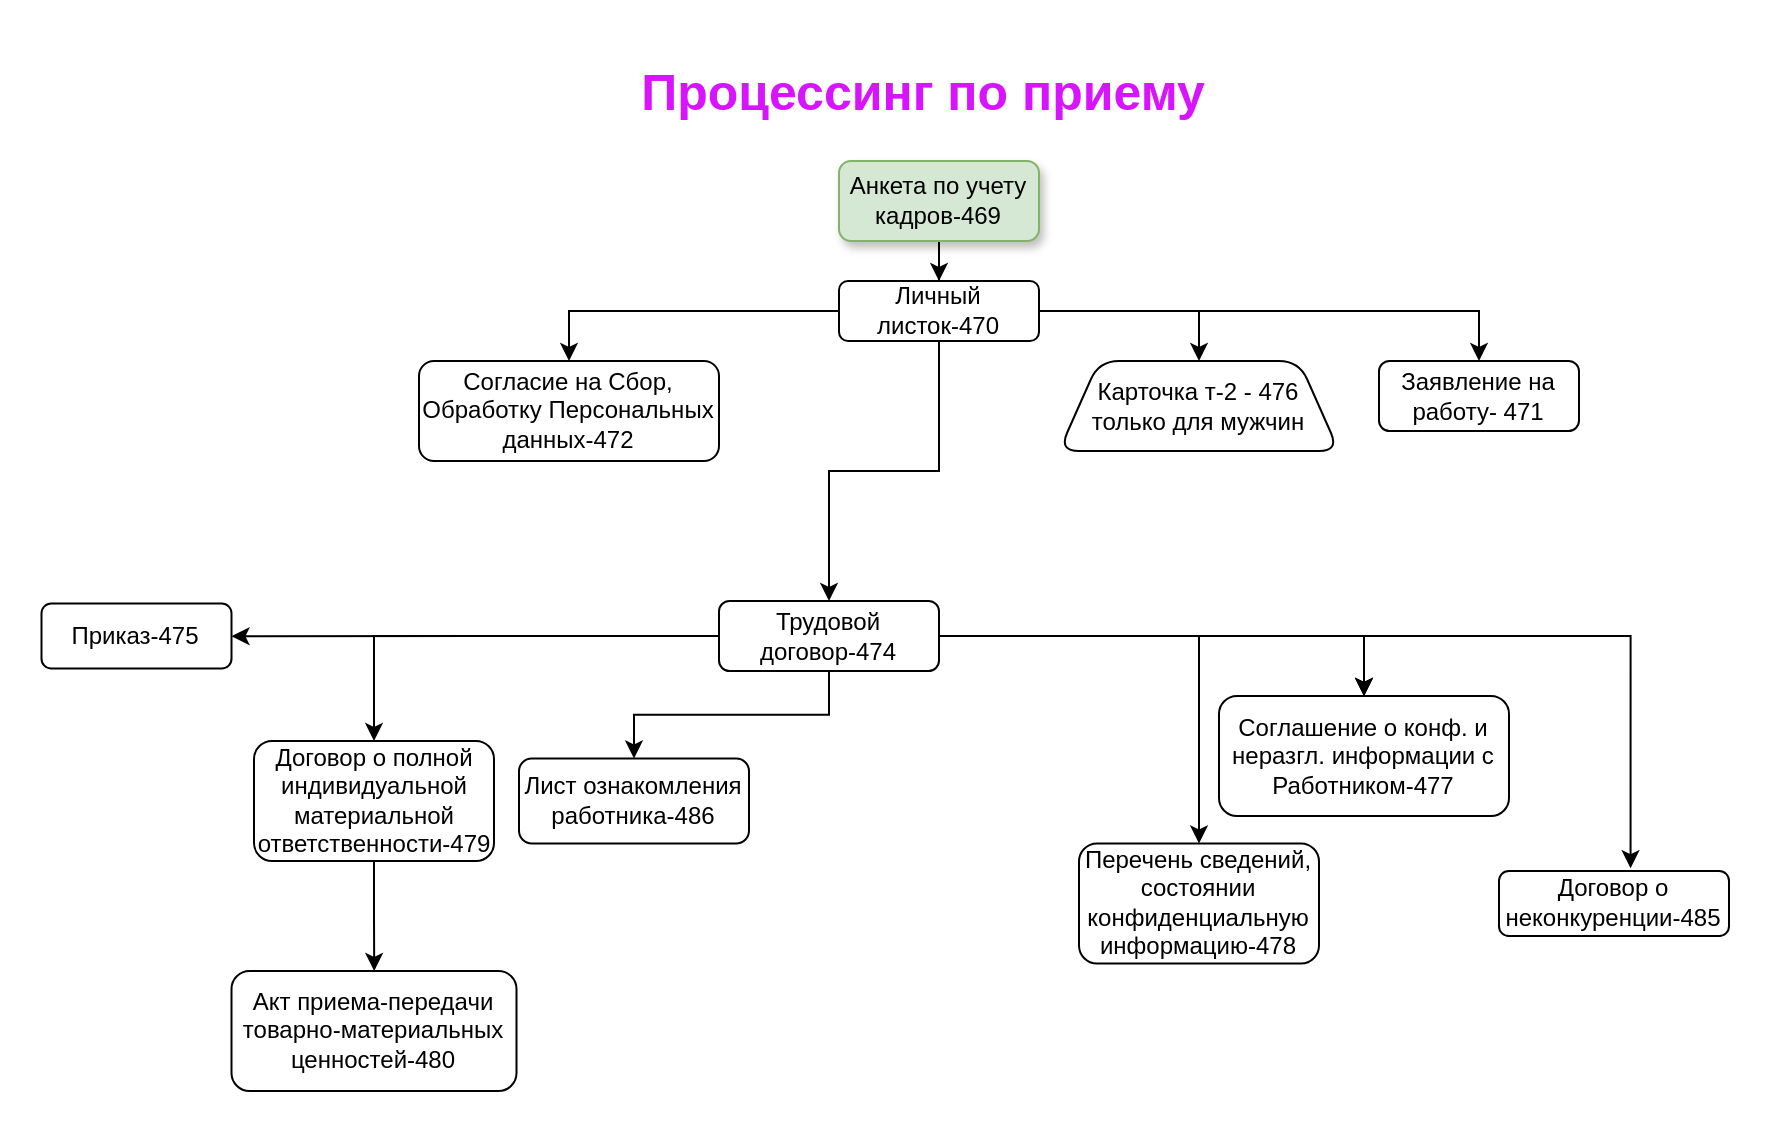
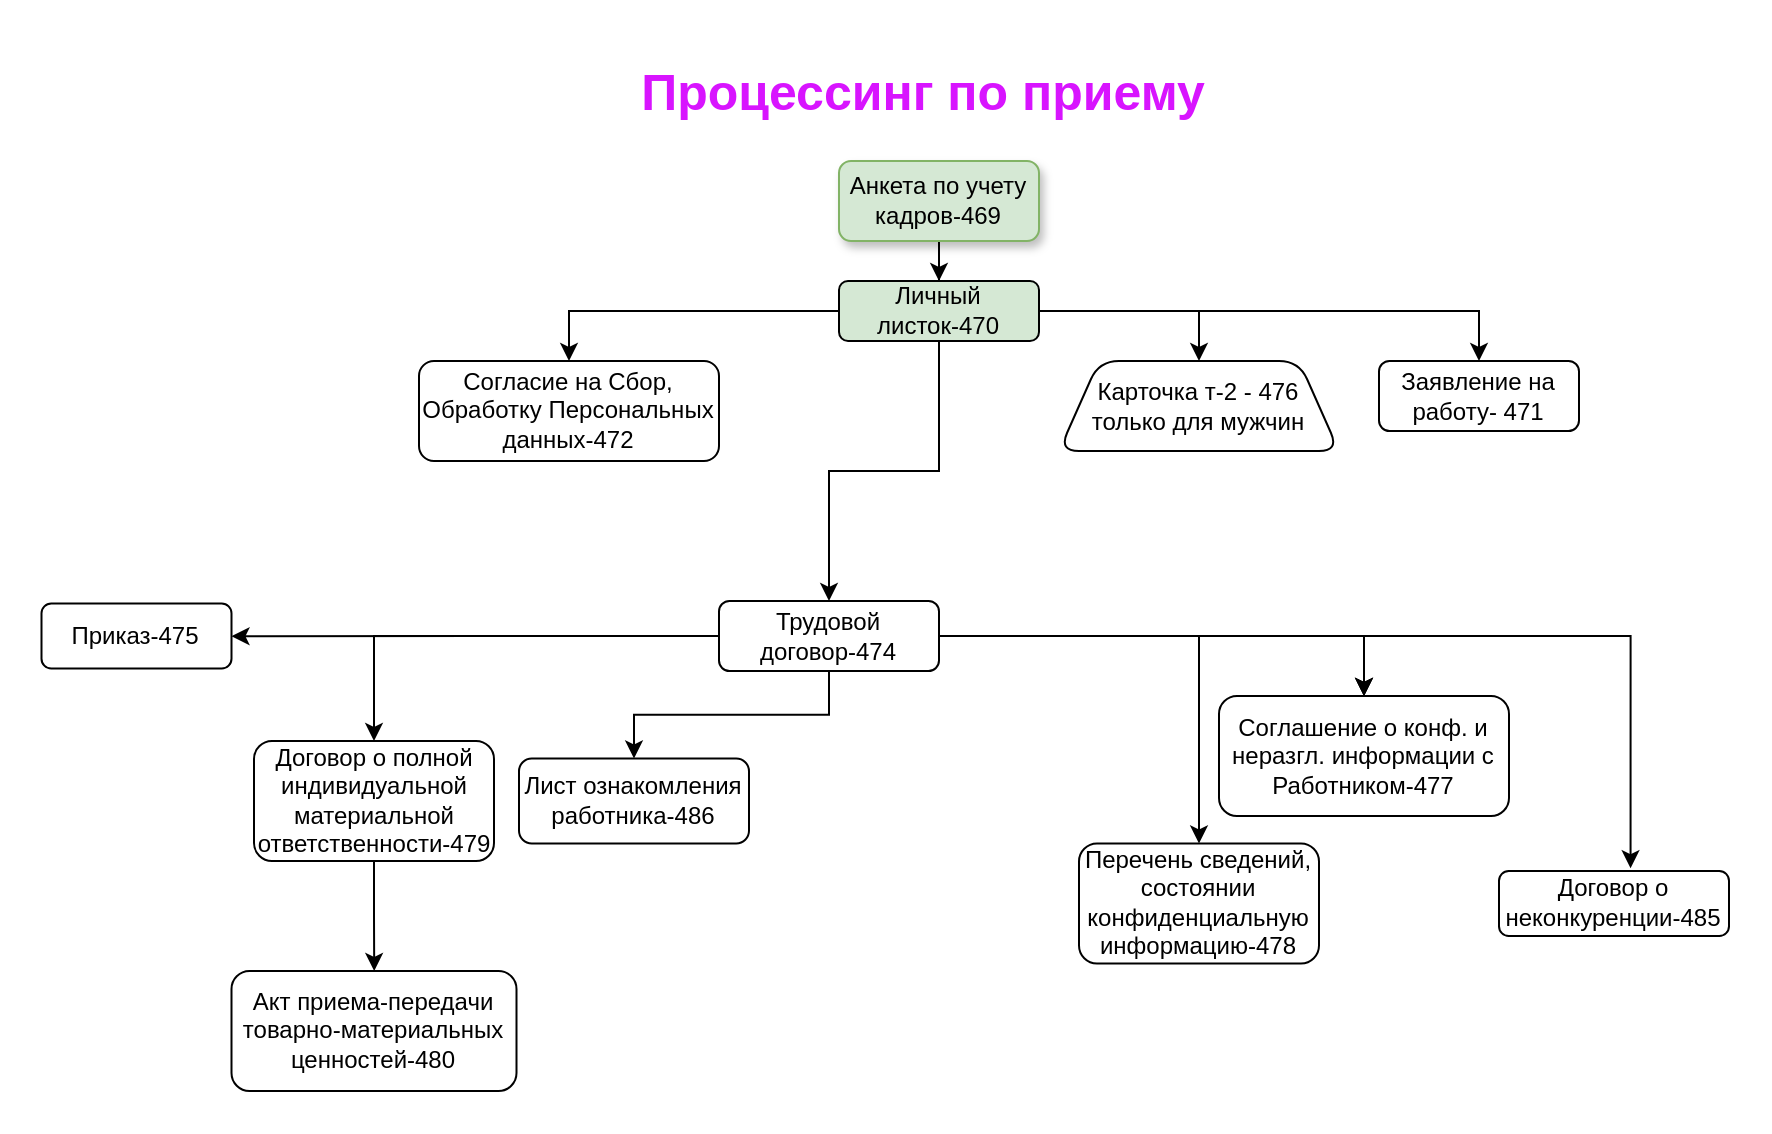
(939, 311) -> (939, 311)
